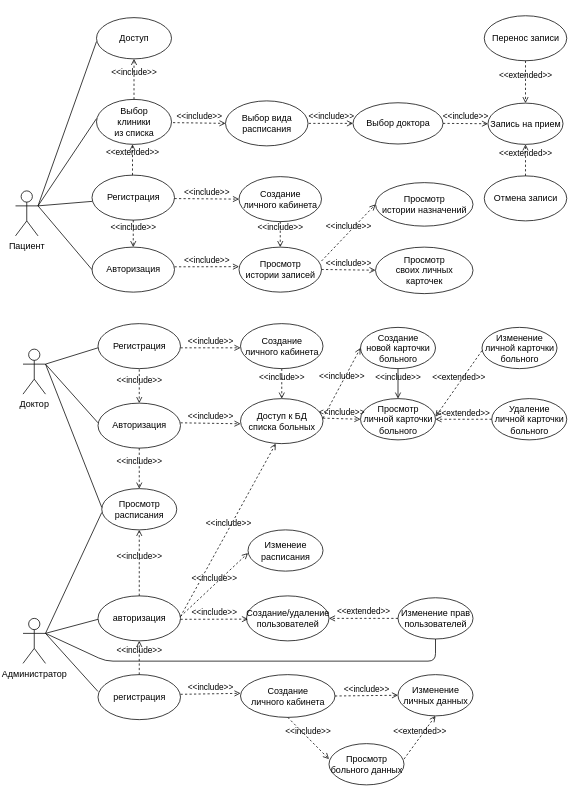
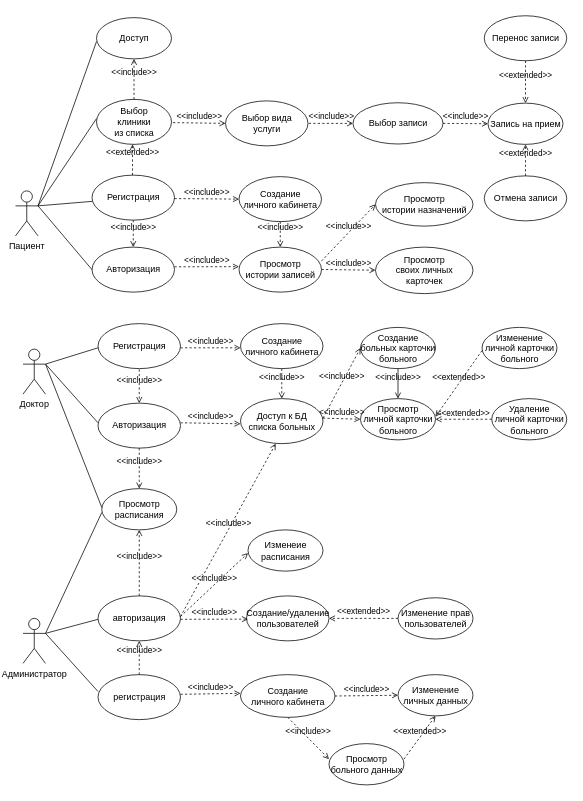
(267, 123) -> (267, 123)
(398, 123) -> (398, 123)
(398, 348) -> (398, 348)
(251, 661) -> none
